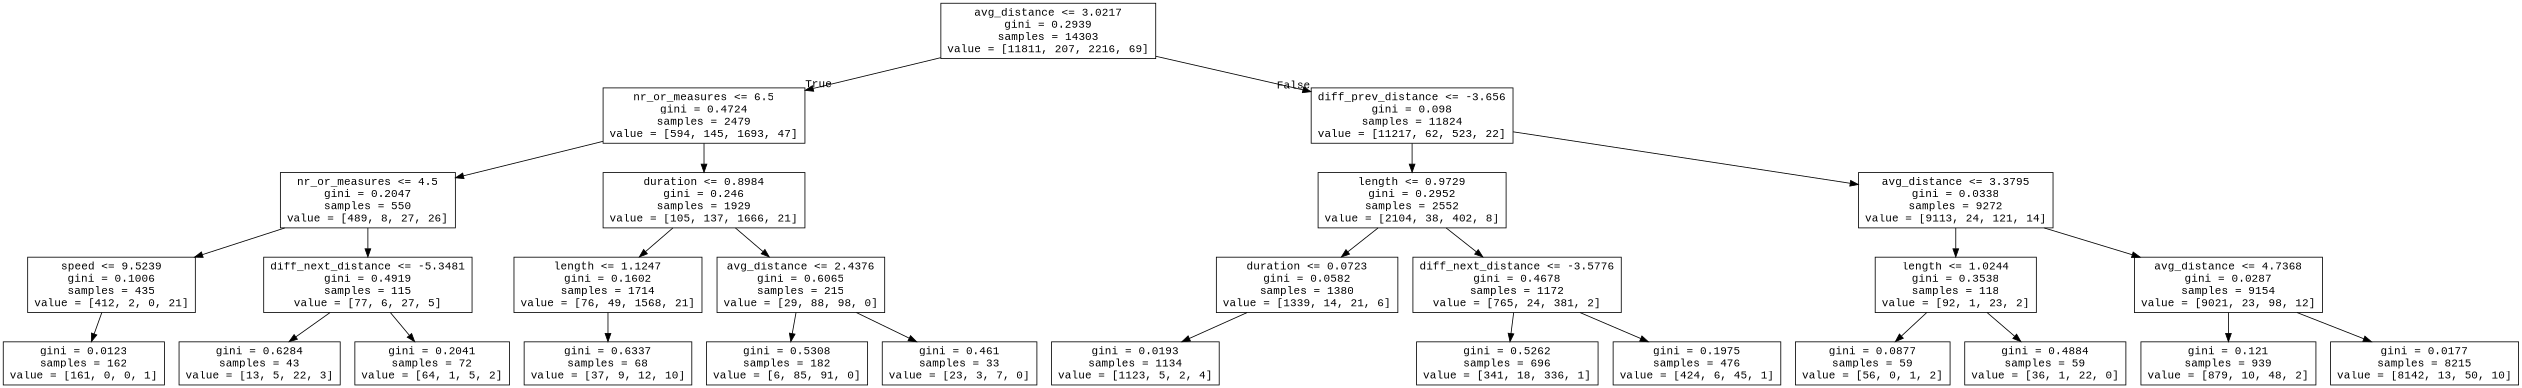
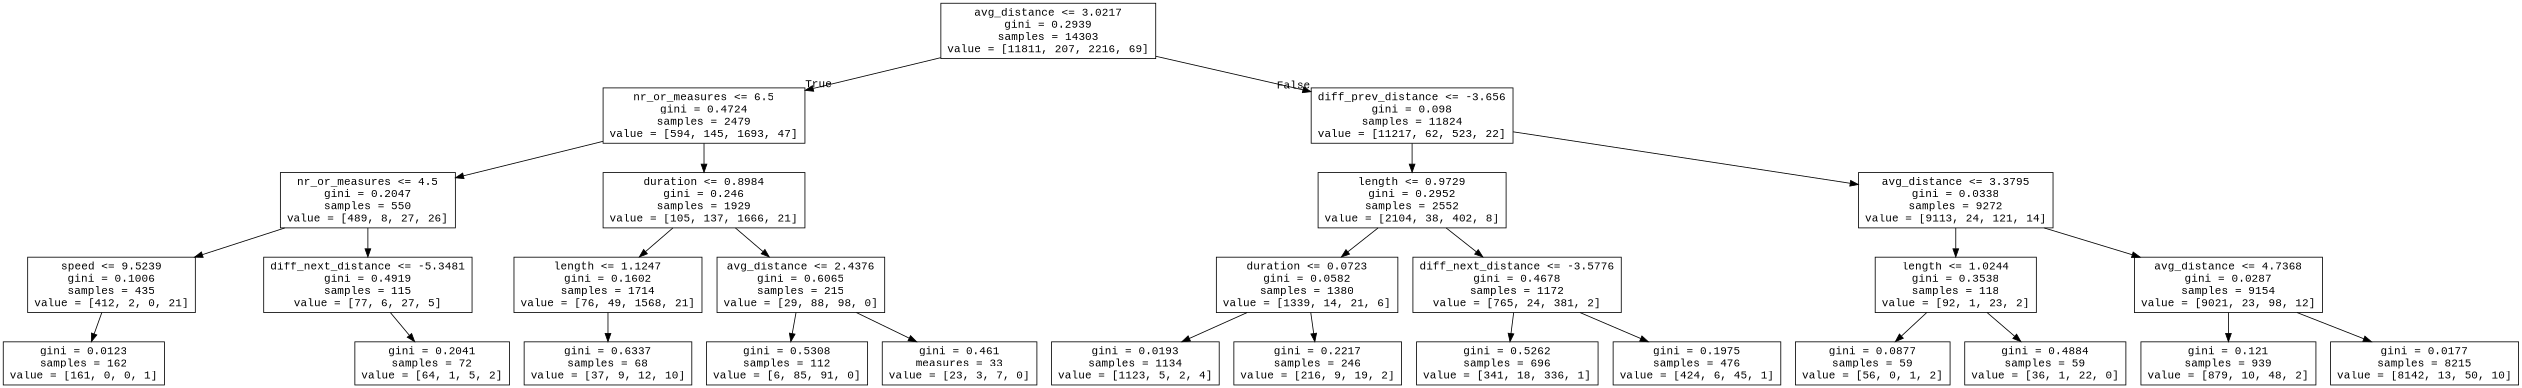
(260, 363) -> none
(787, 363) -> (787, 363)
(960, 363) -> (960, 363)
none -> (1318, 363)
